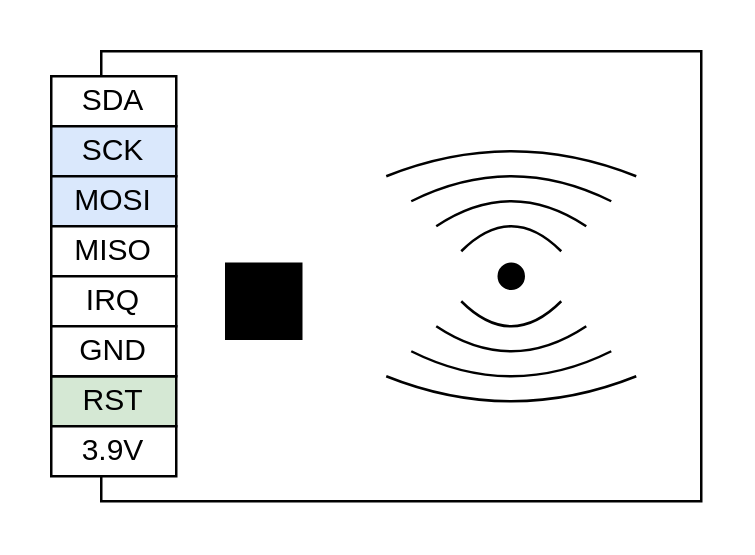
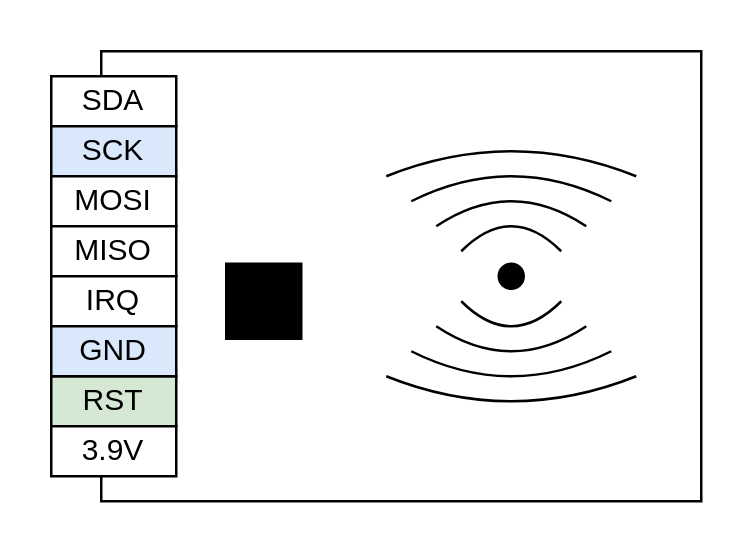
(114, 201) -> (114, 201)
(114, 351) -> (114, 351)
